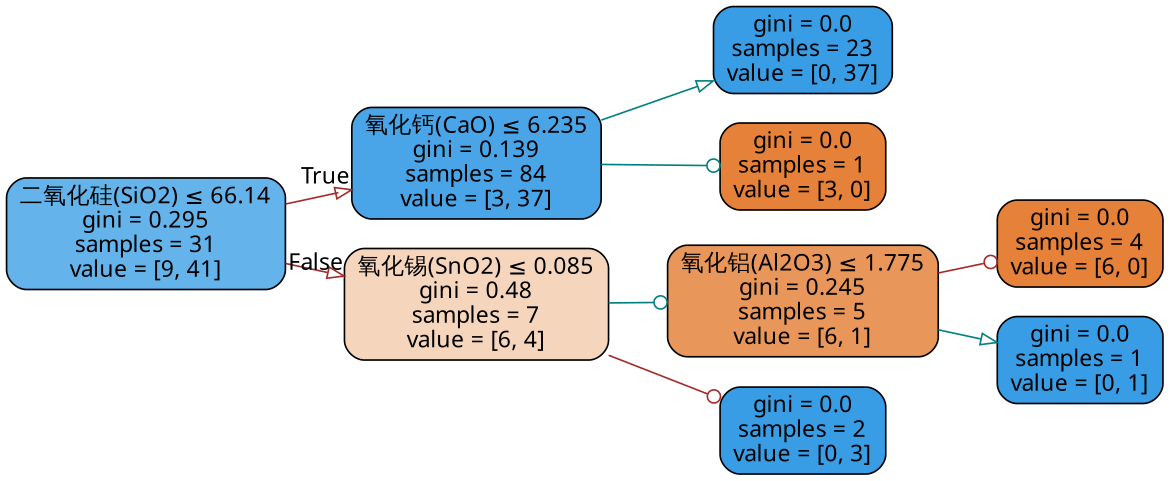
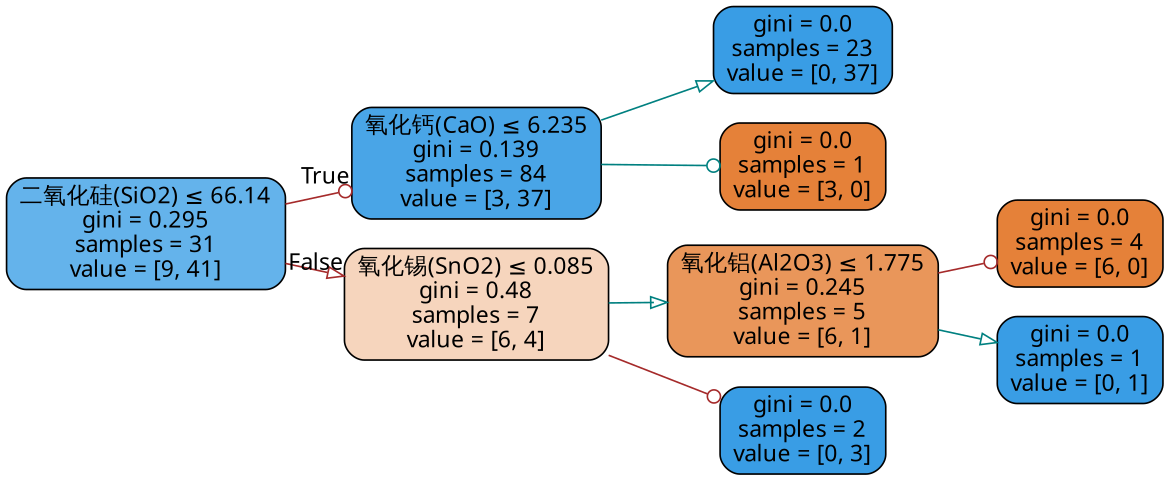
(312, 198) -> (312, 198)
(631, 303) -> (631, 303)
